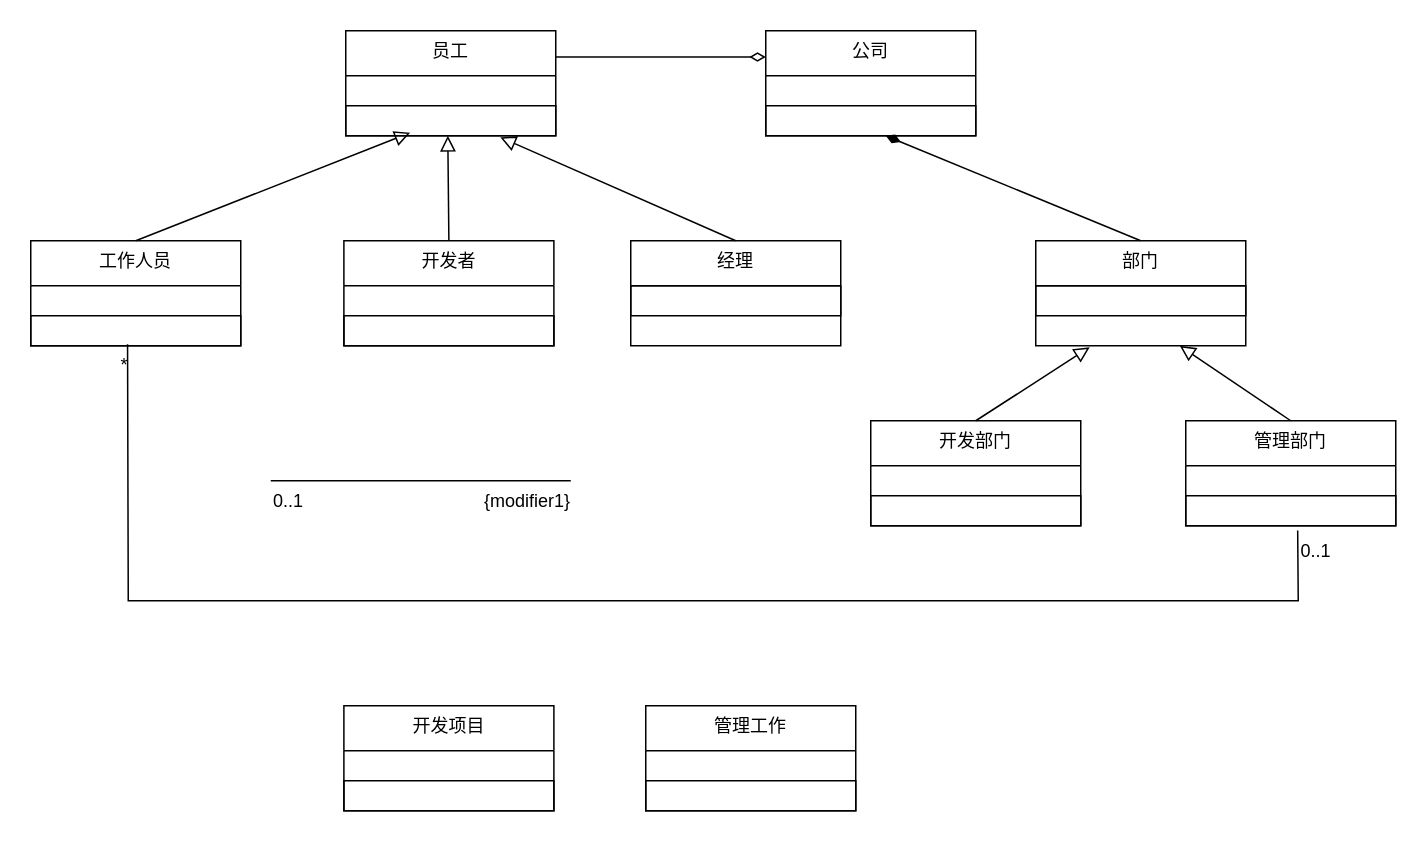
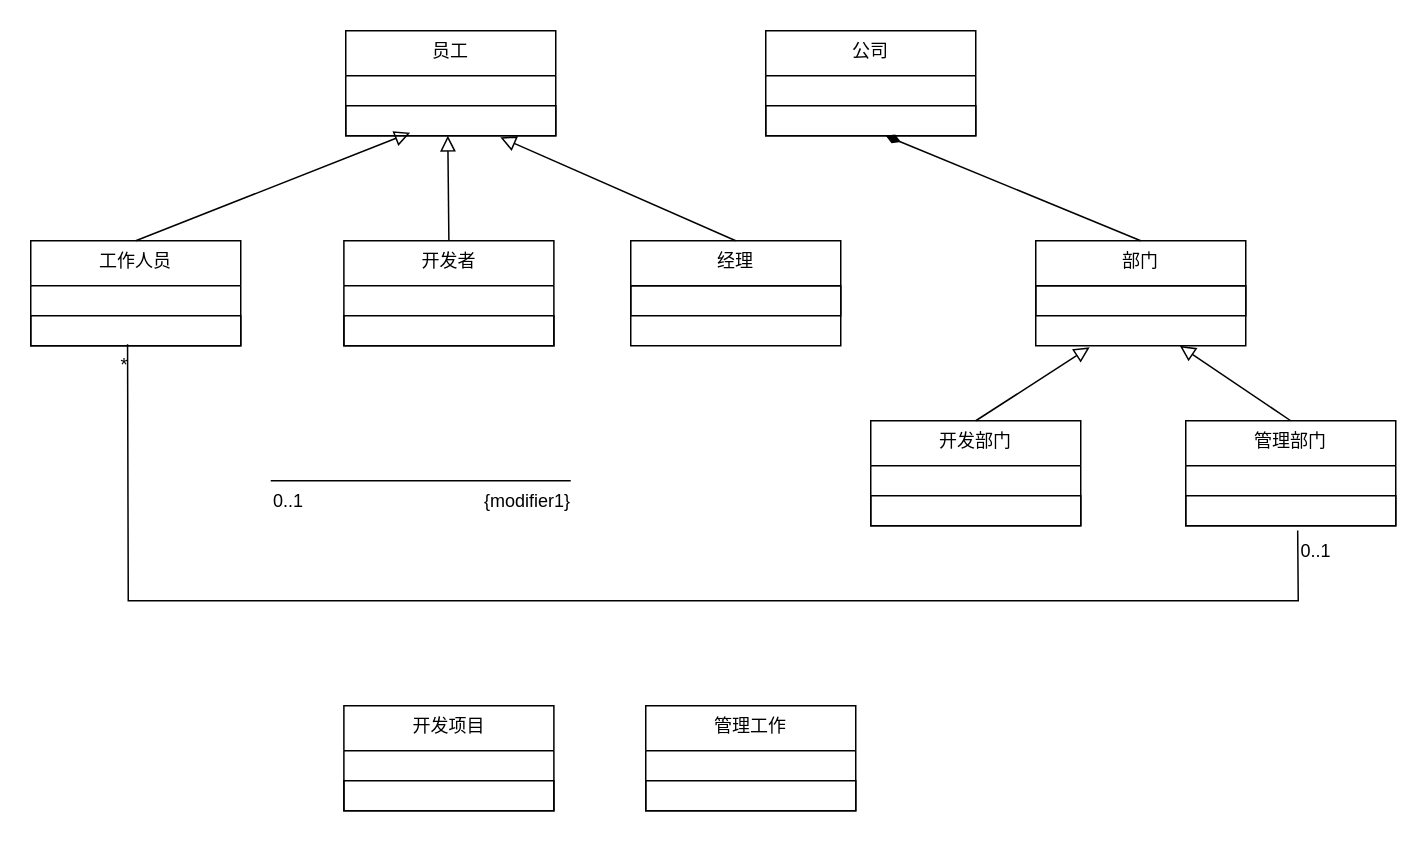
(654, 57) -> none
